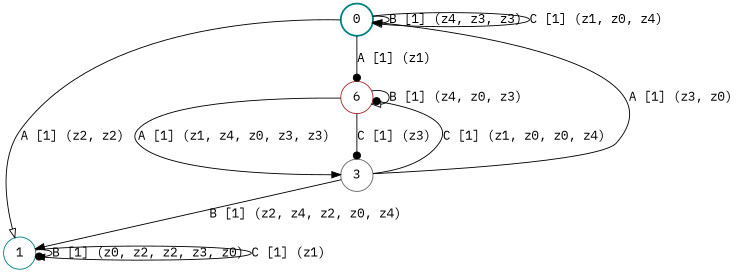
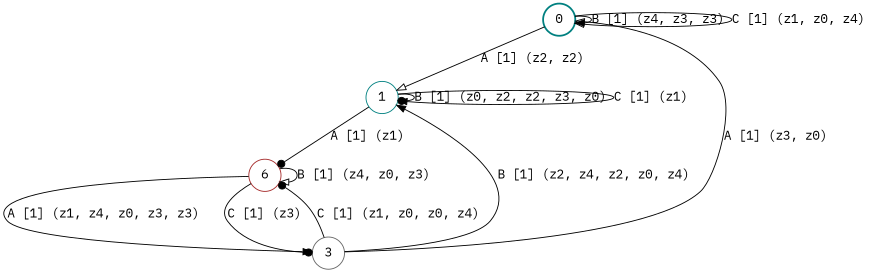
(357, 55) -> (327, 134)
